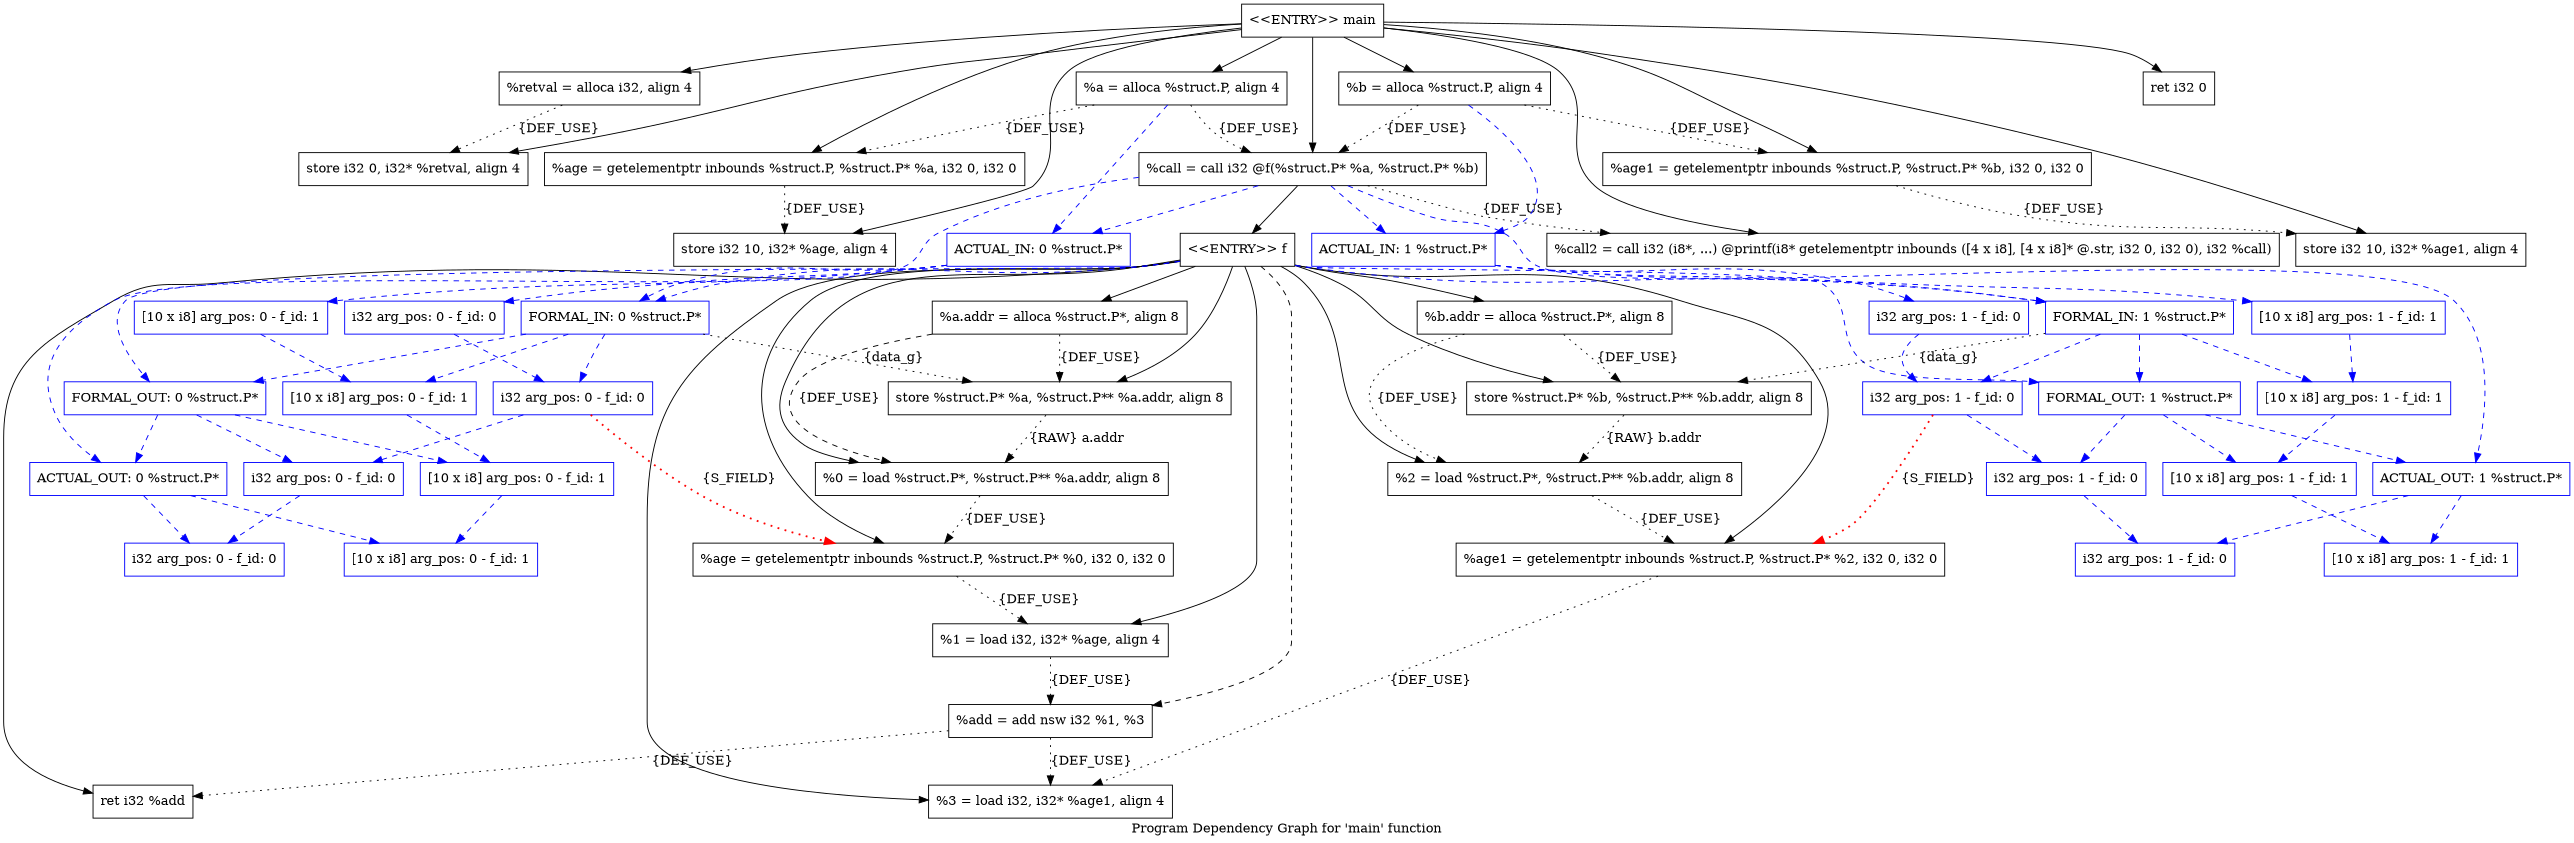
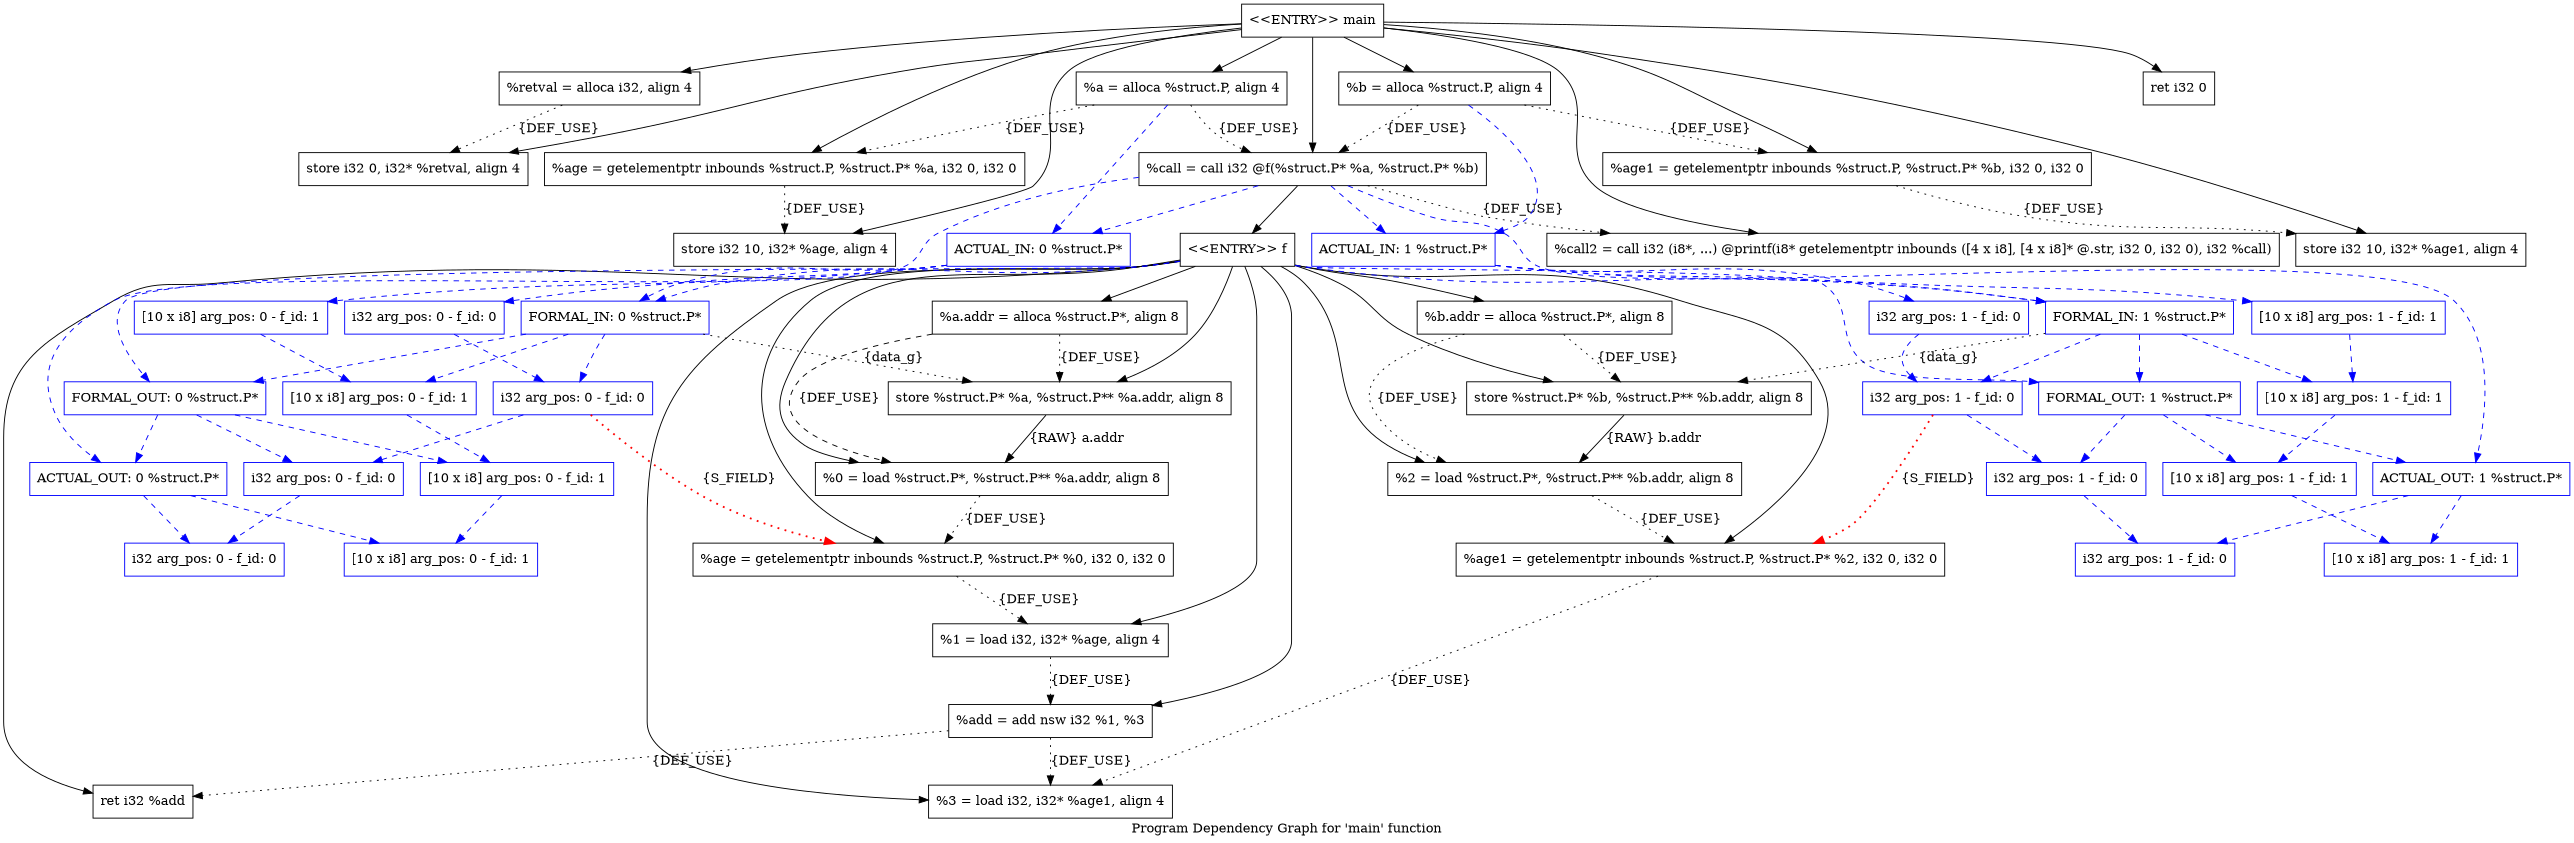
(1029, 435) -> (1029, 435)
(1605, 435) -> (1605, 435)
(1292, 524) -> (1292, 524)
